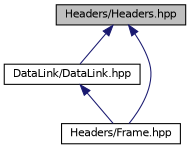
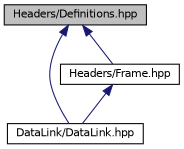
(121, 15) -> (75, 15)
(100, 108) -> (94, 108)
